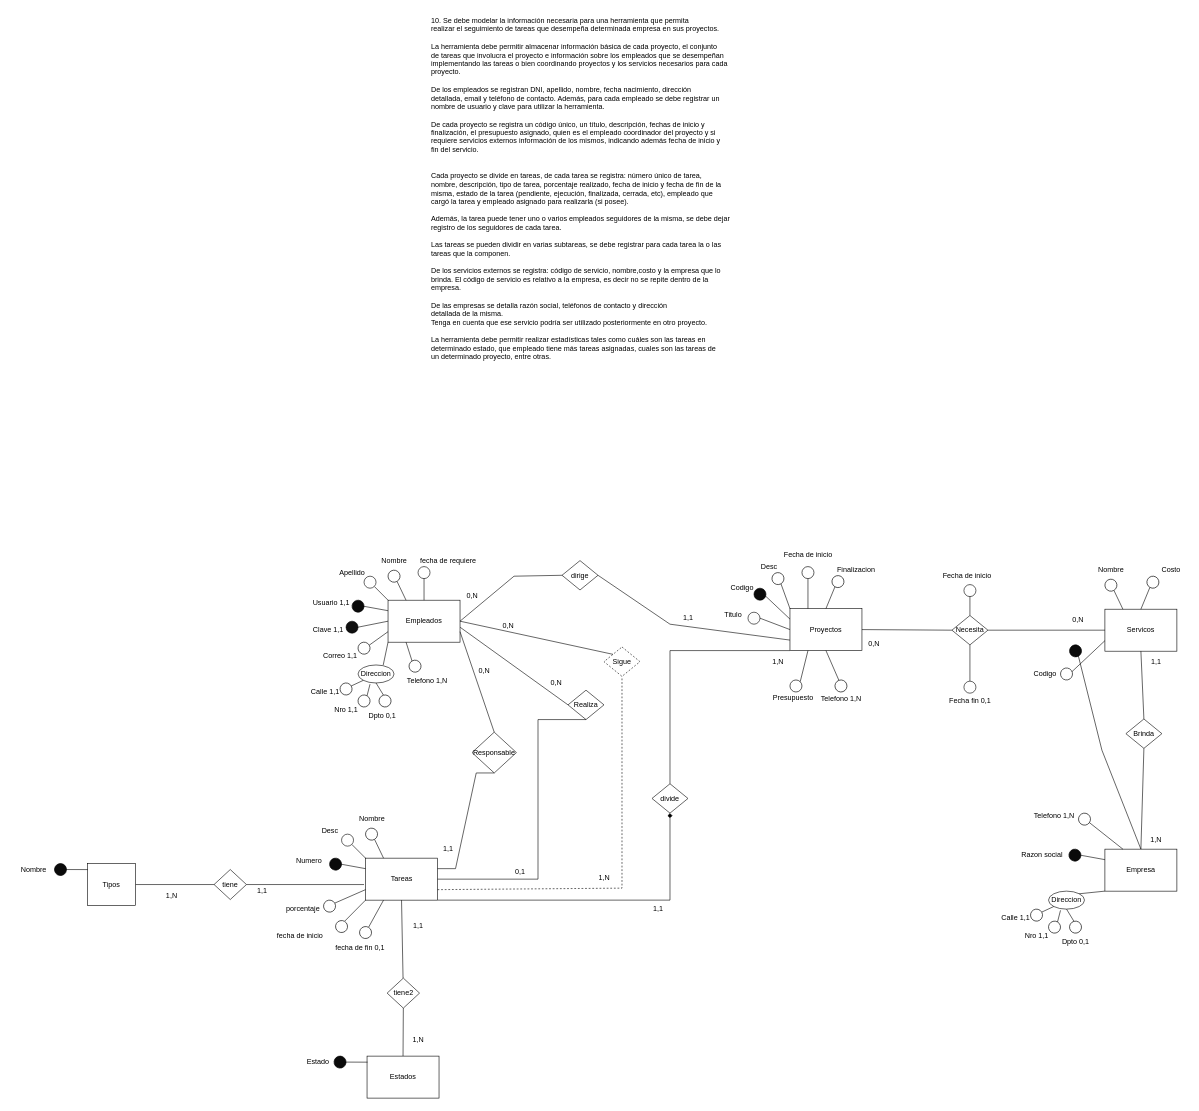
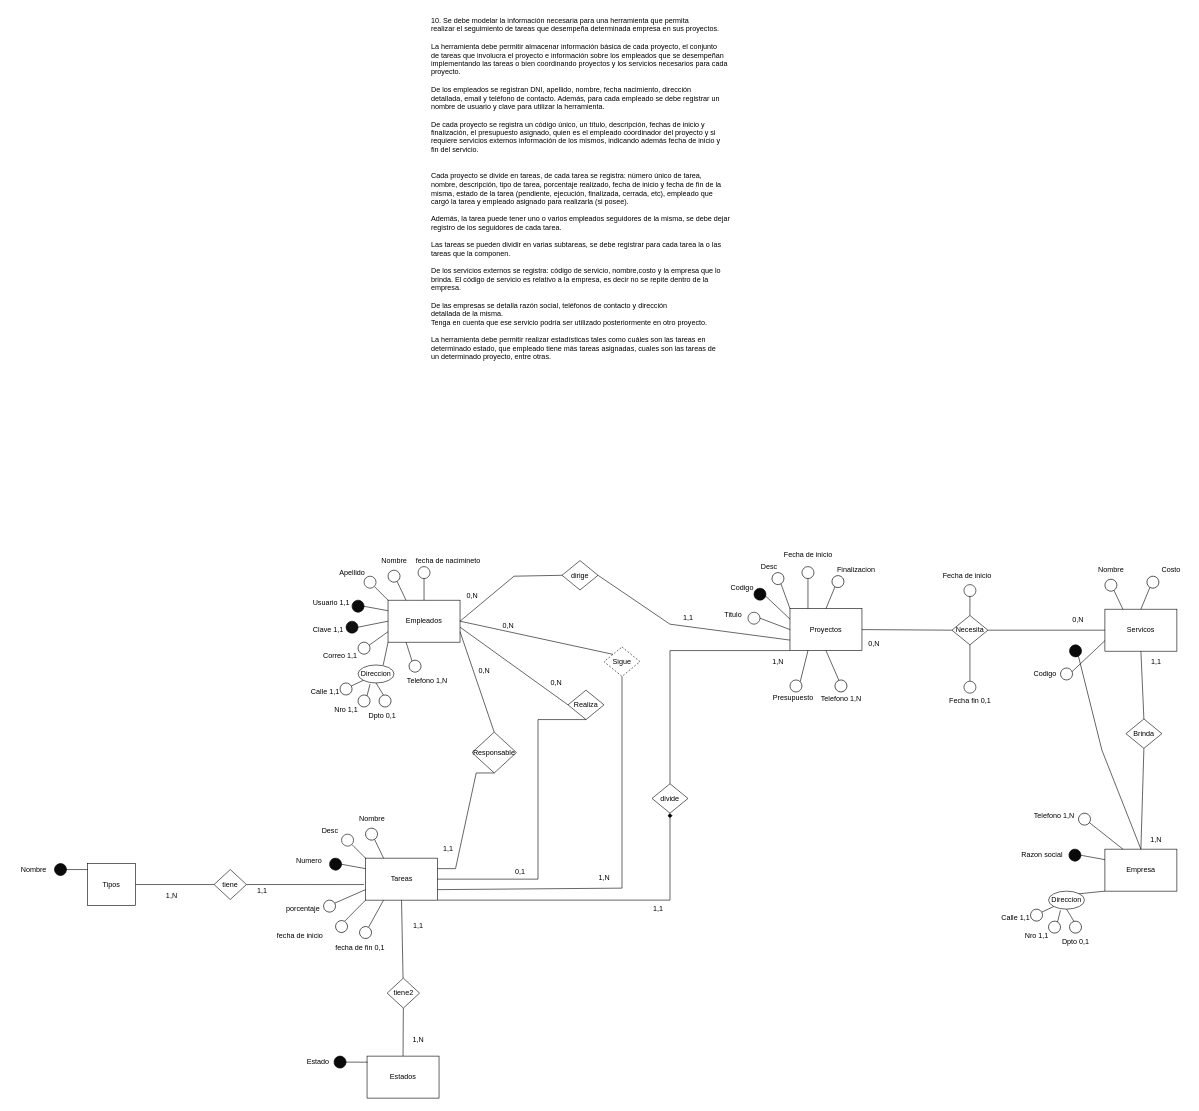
(448, 561) -> (448, 561)
(622, 875) -> (622, 875)
